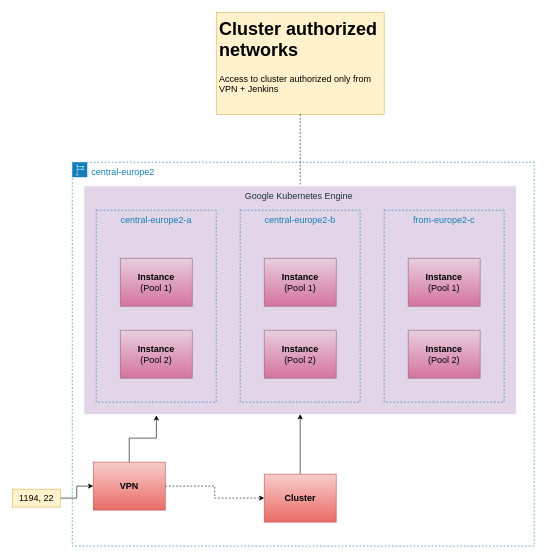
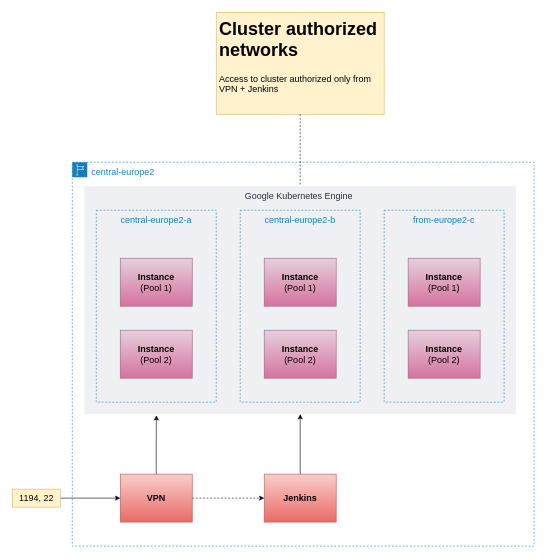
(300, 196) -> (300, 196)
(129, 486) -> (156, 498)
(300, 498) -> (300, 498)
